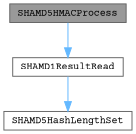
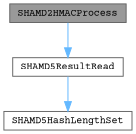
(68, 13) -> (68, 13)
(68, 67) -> (68, 67)
